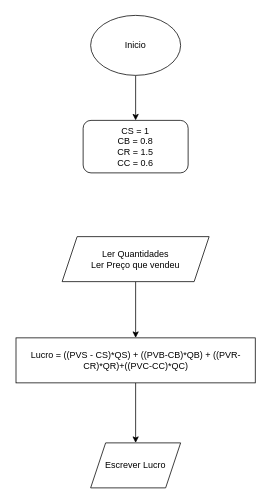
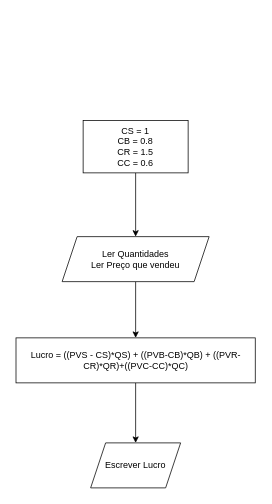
(135, 45) -> none
(135, 95) -> none
(135, 147) -> (135, 147)
none -> (135, 202)
